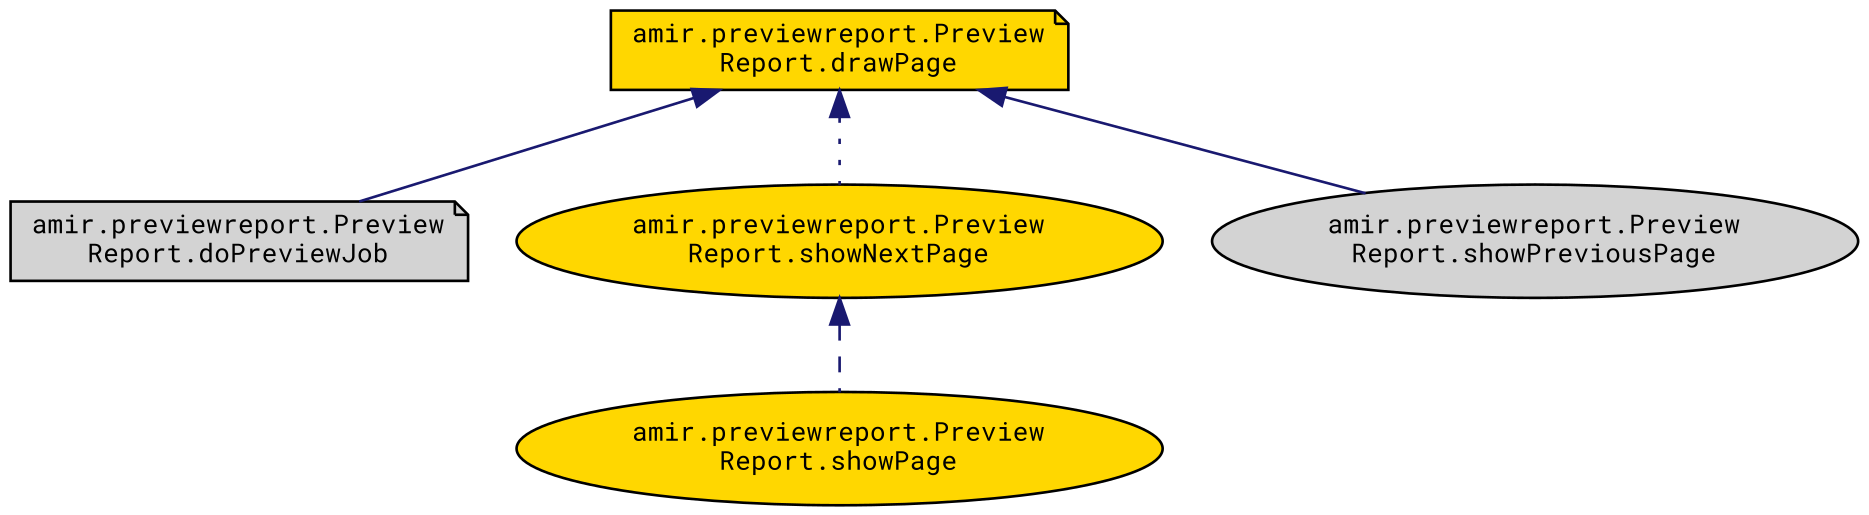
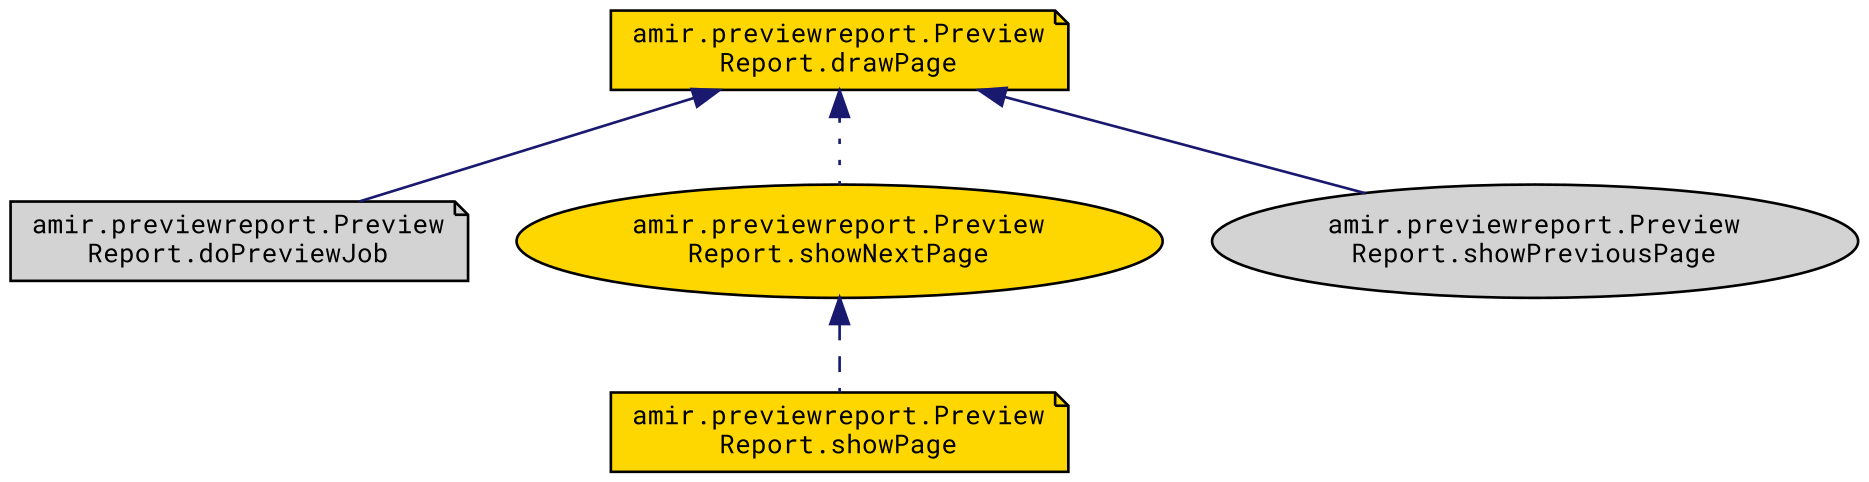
(840, 449) -> (840, 432)
